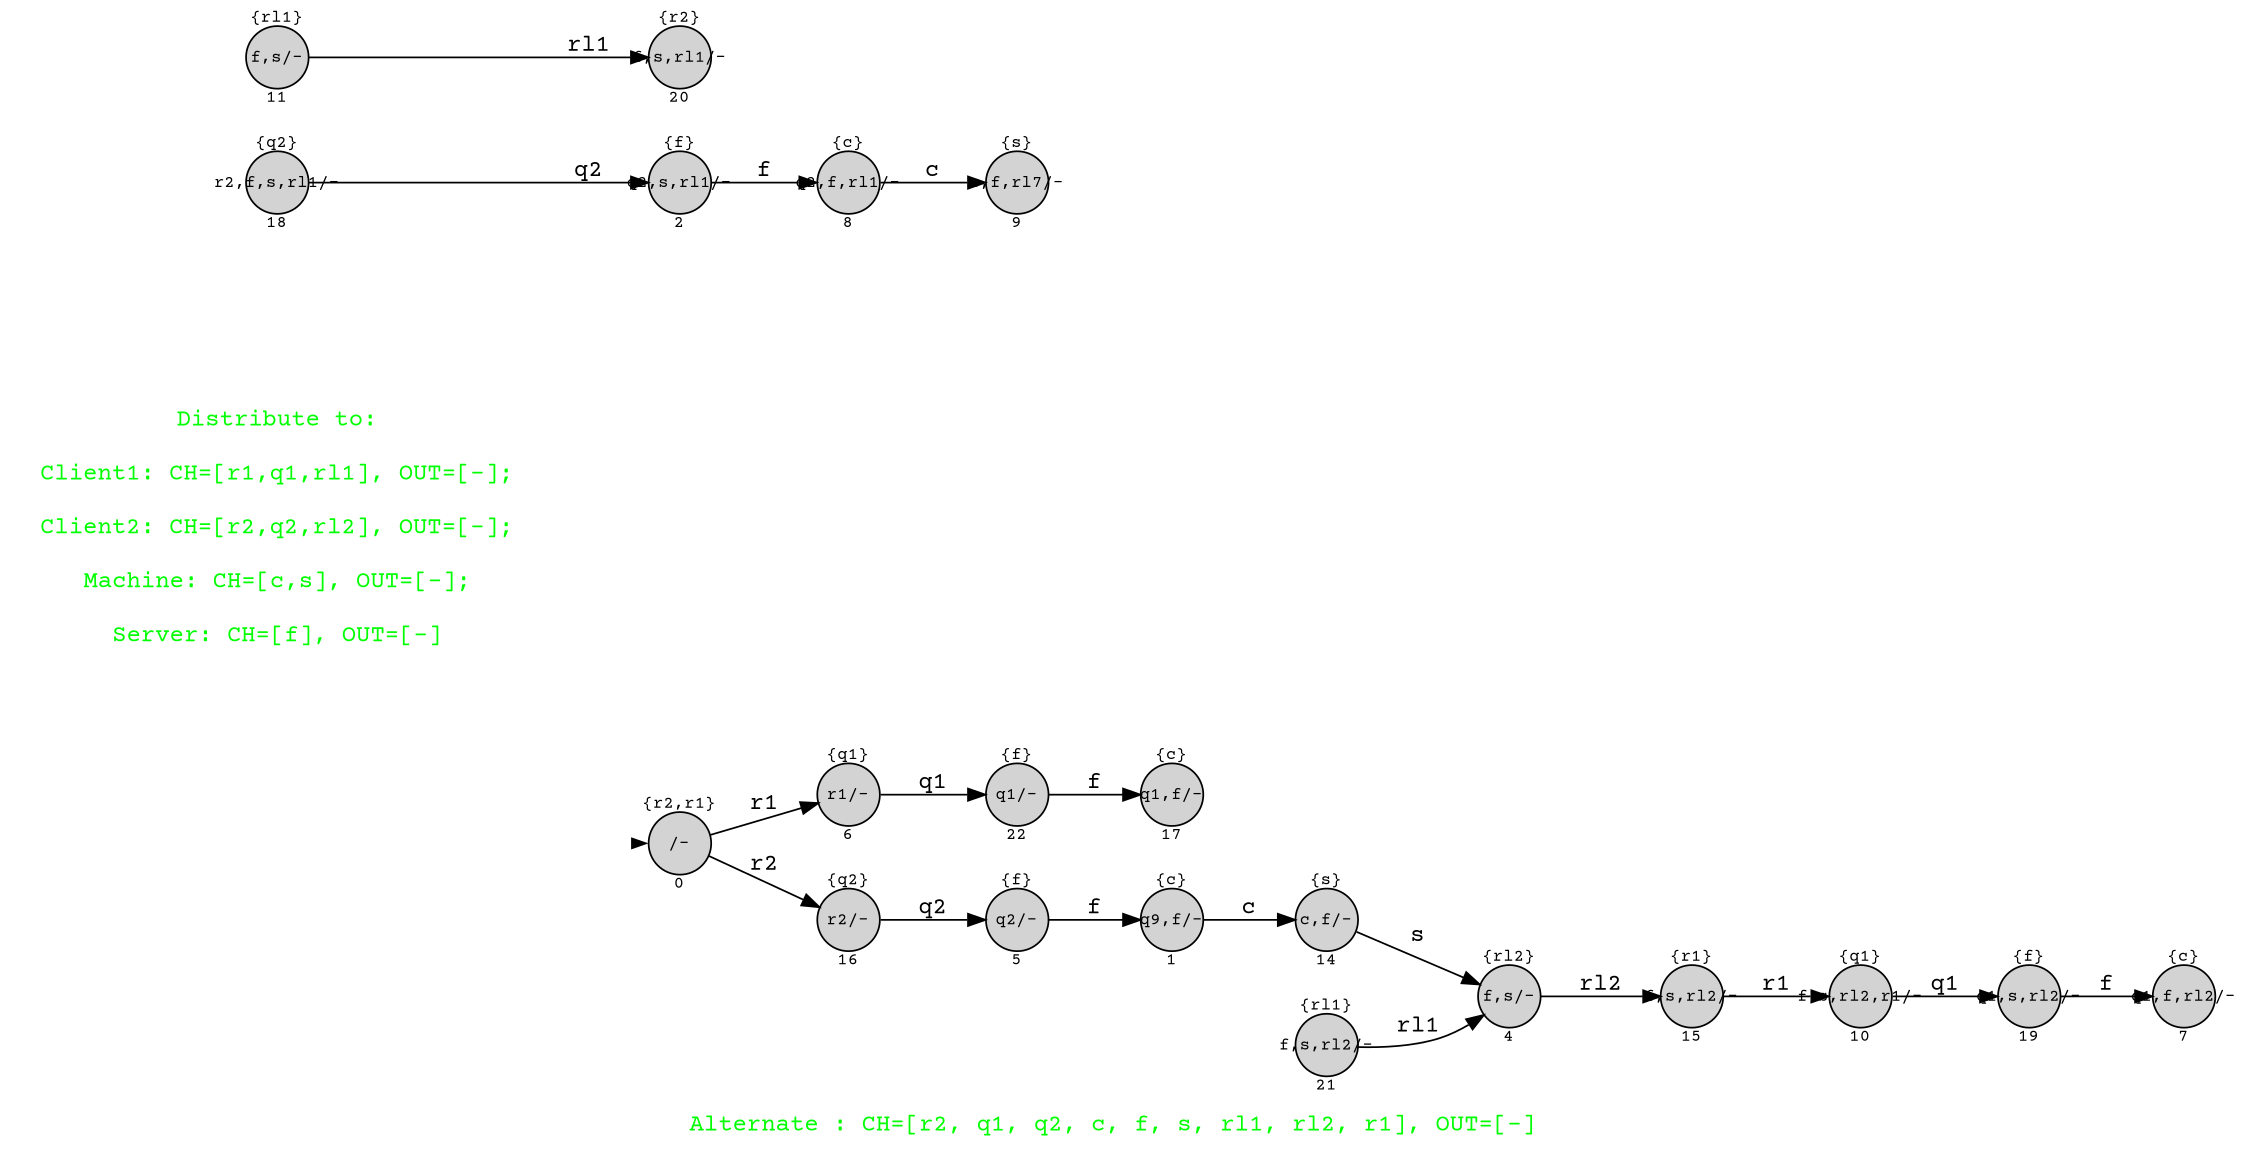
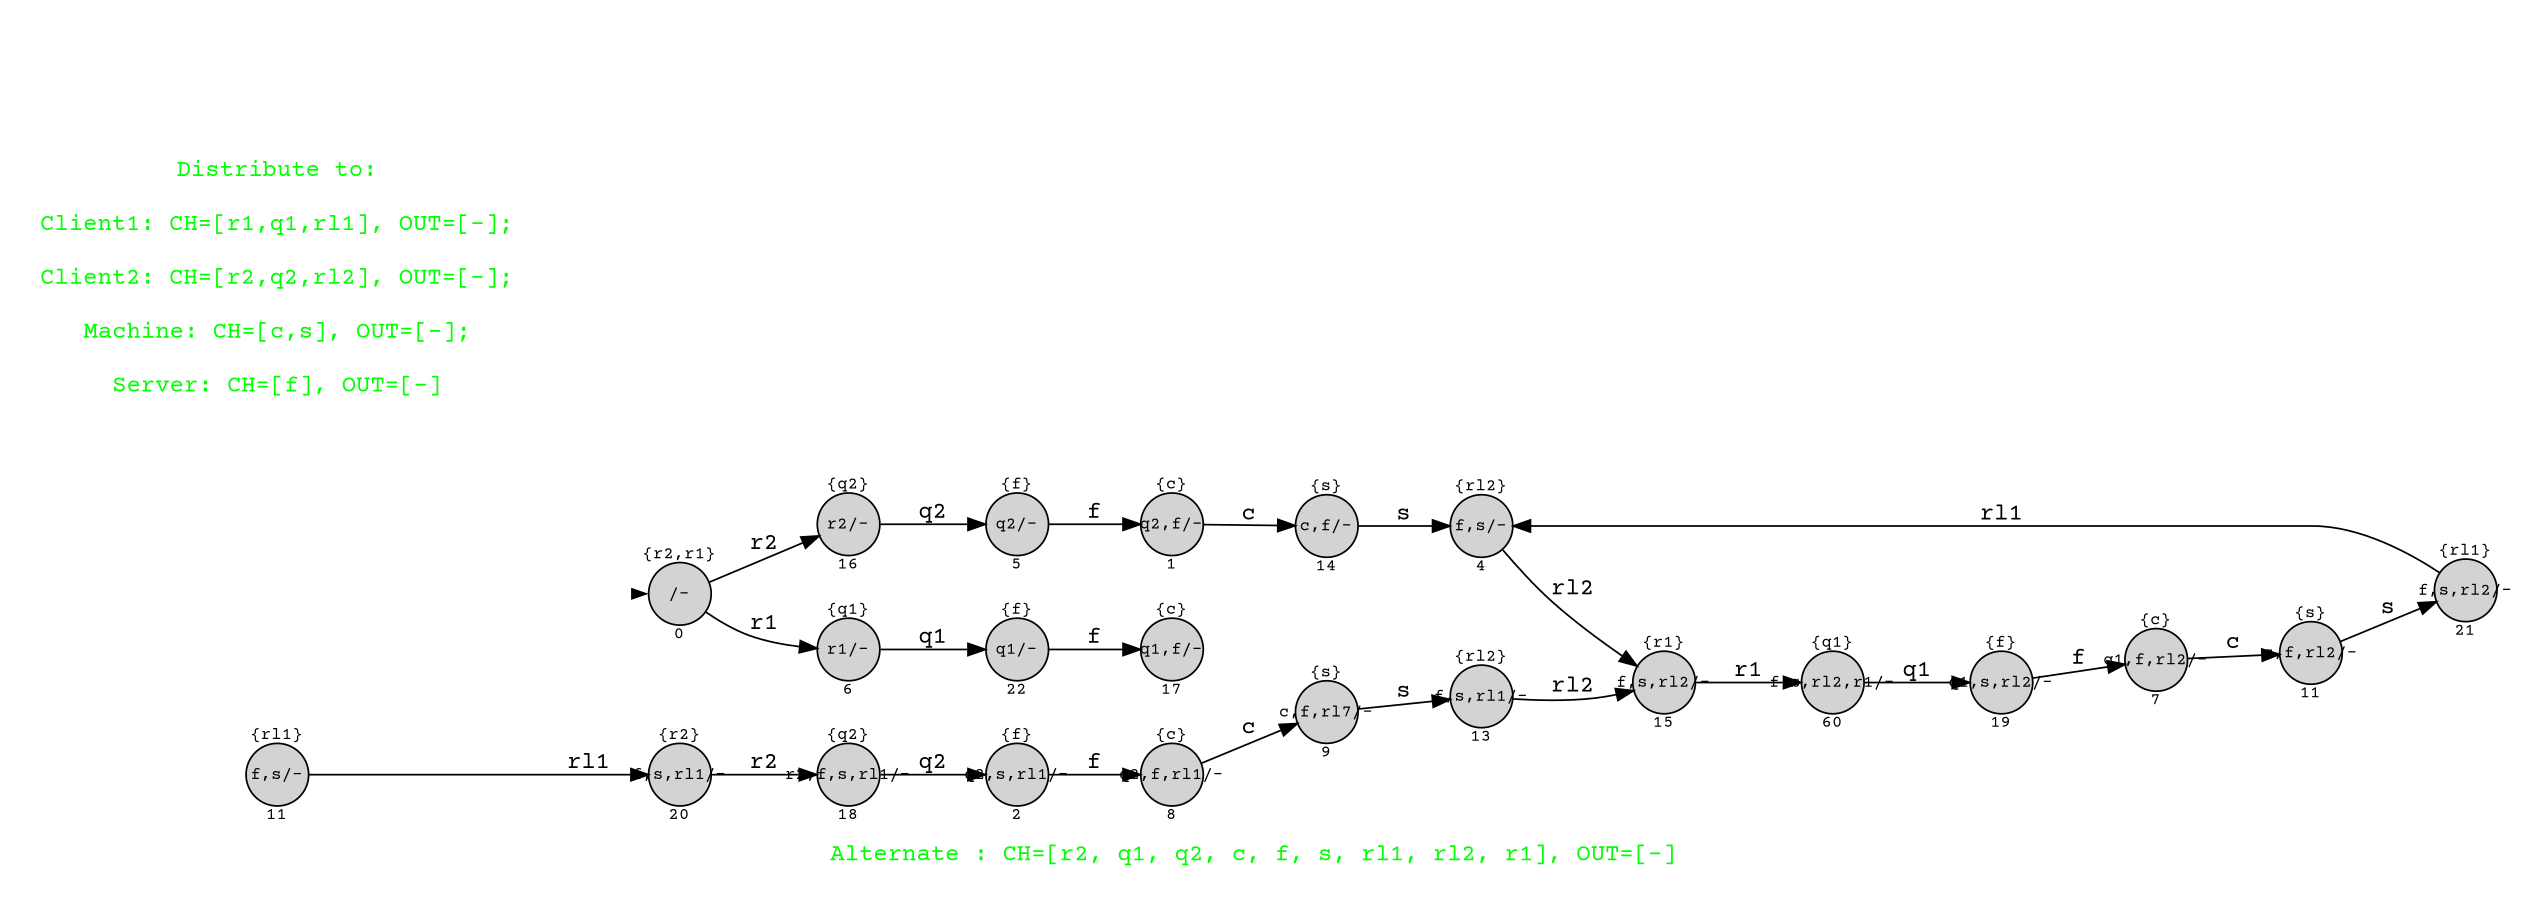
none -> (2311, 653)
none -> (1482, 696)
none -> (755, 775)
(1172, 920) -> (1172, 524)
(1861, 996) -> (1833, 683)
